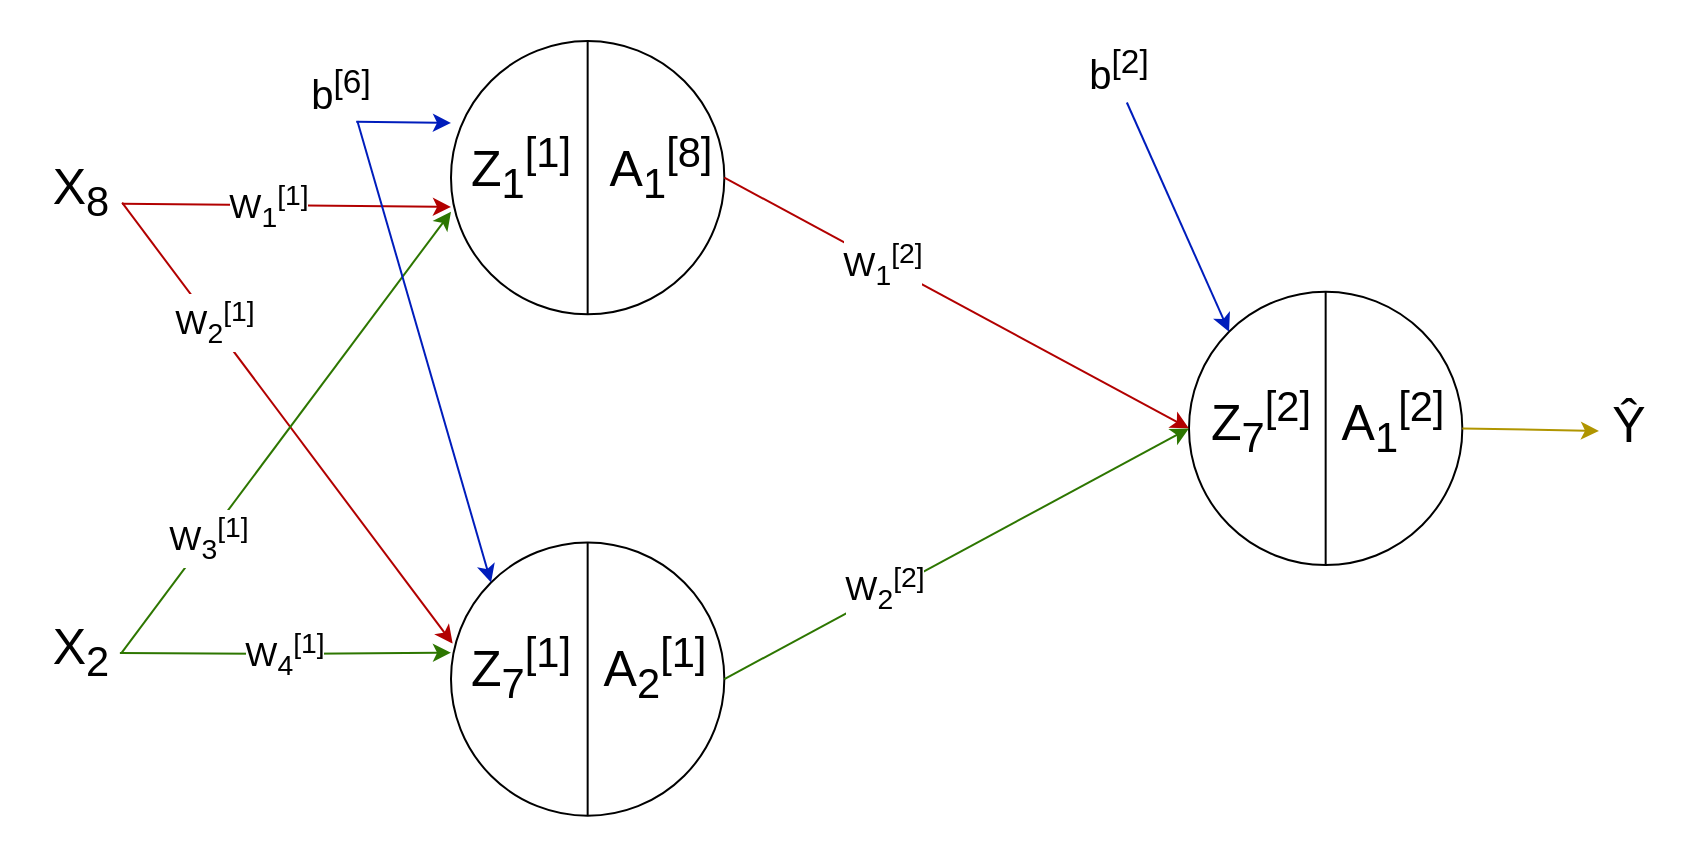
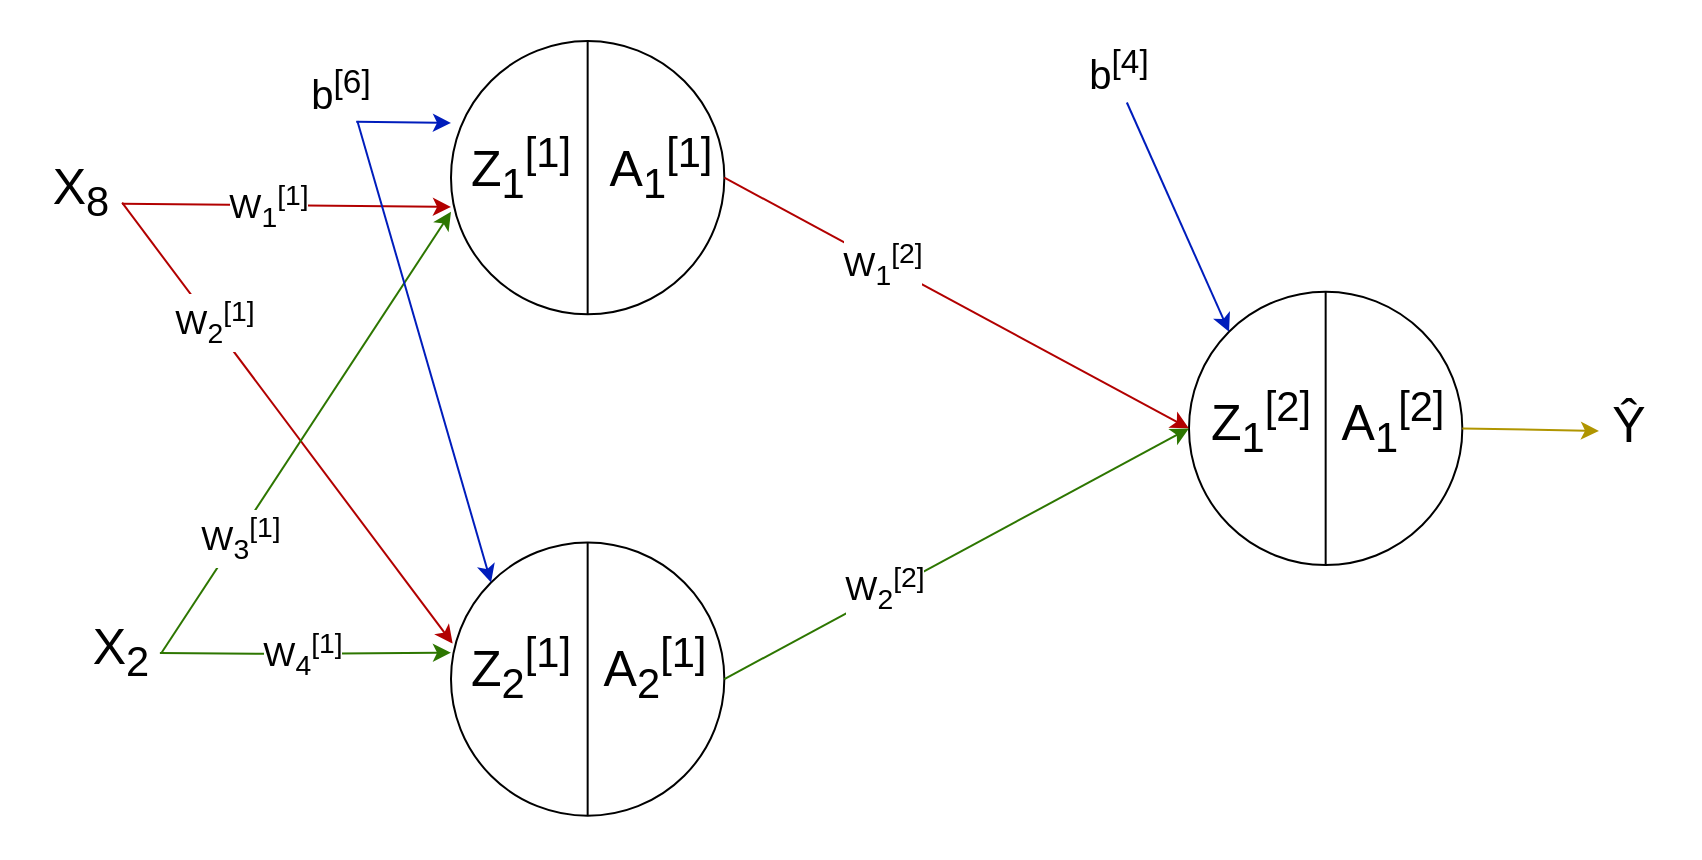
(1120, 71) -> (1120, 71)
(662, 169) -> (662, 169)
(1262, 423) -> (1262, 423)
(81, 651) -> (121, 651)
(522, 669) -> (522, 669)
